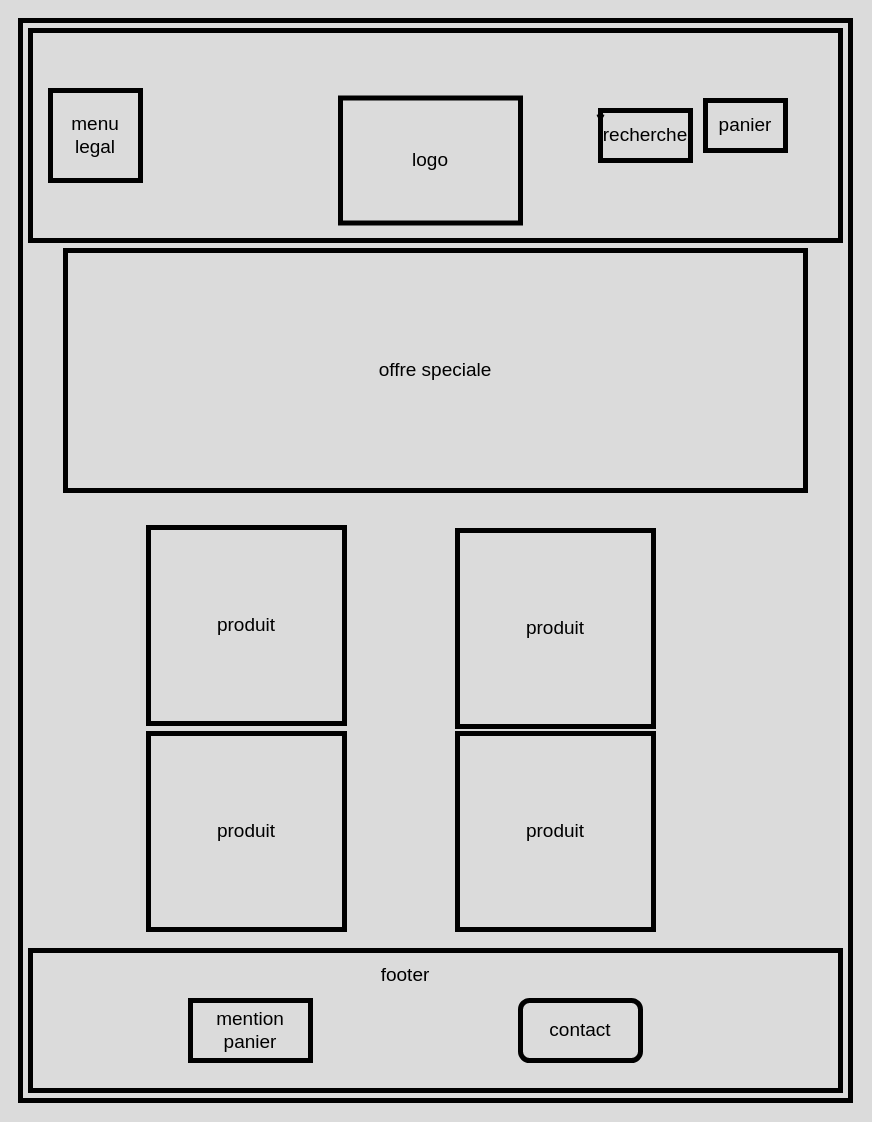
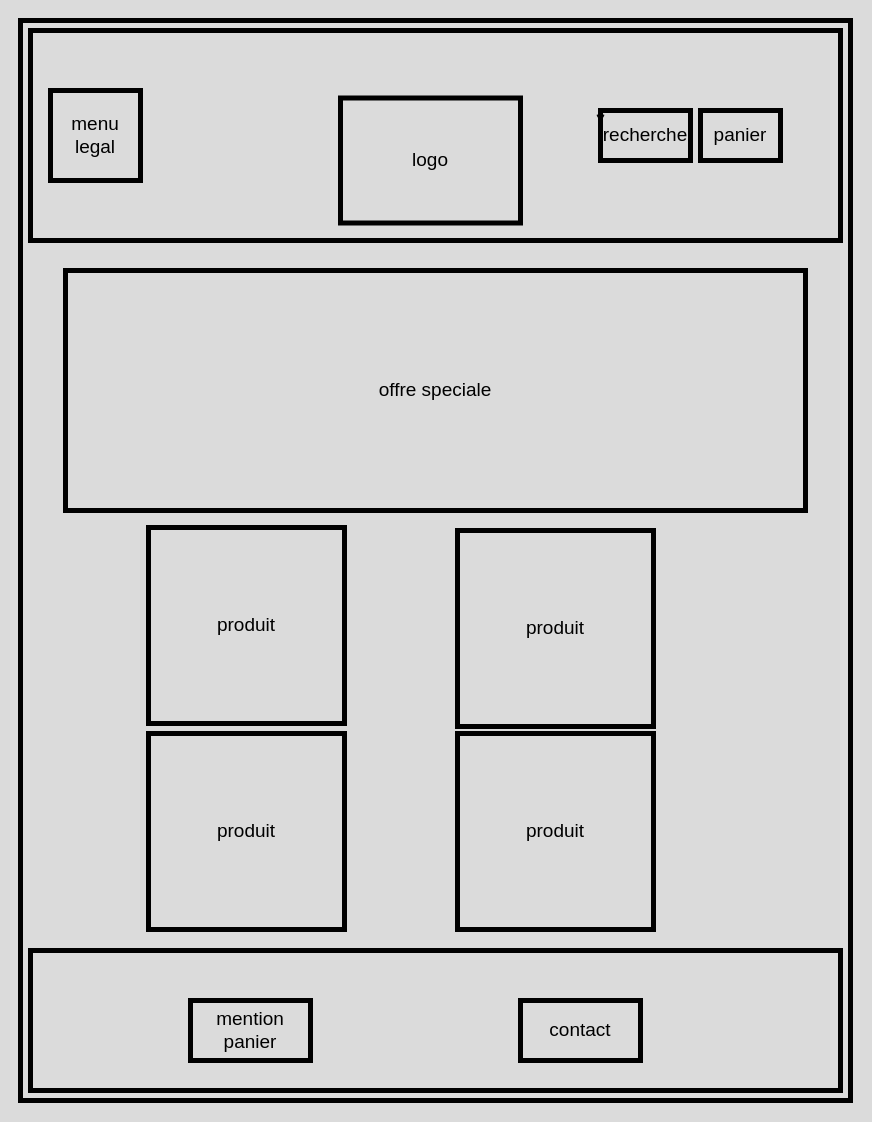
(746, 126) -> (741, 136)
(436, 371) -> (436, 391)
(406, 976) -> none
(581, 1031) -> (581, 1031)
